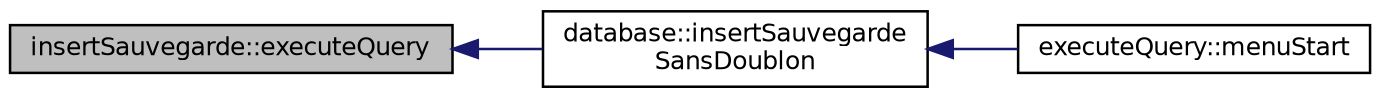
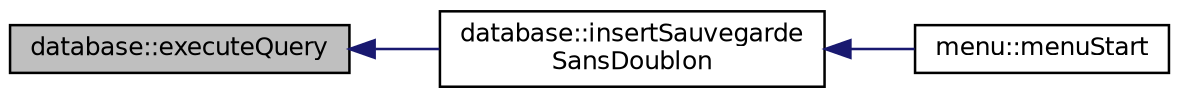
(231, 49) -> (180, 49)
(1194, 49) -> (1042, 49)
